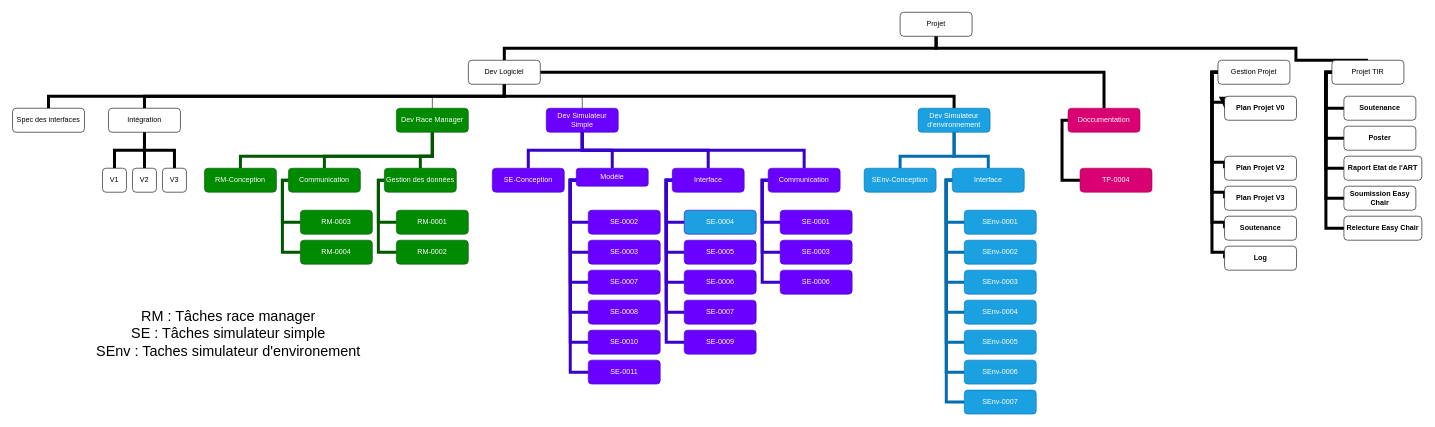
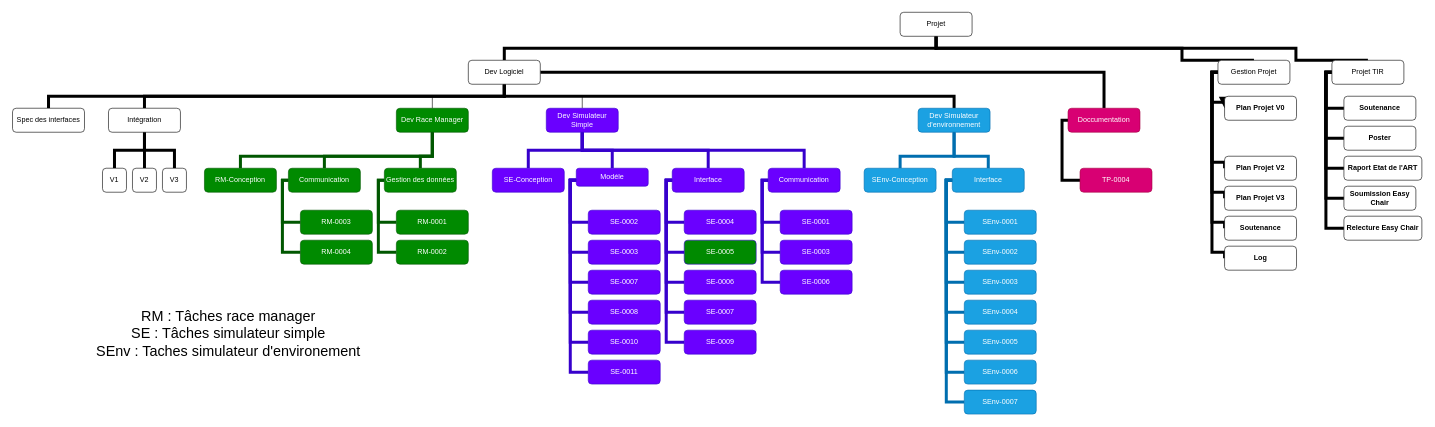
none -> (1213, 60)
(720, 222) -> (720, 222)
(720, 252) -> (720, 252)
